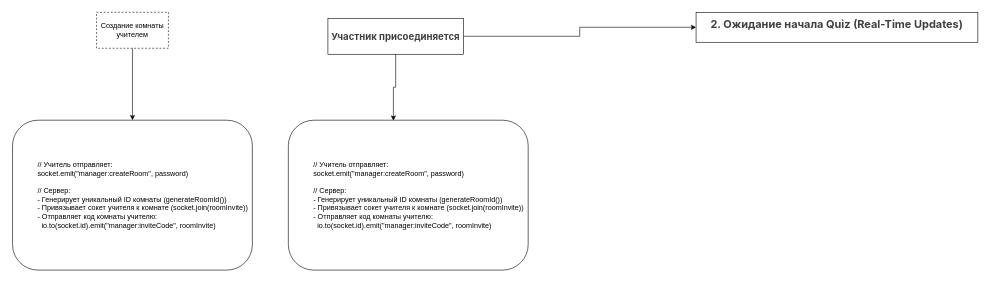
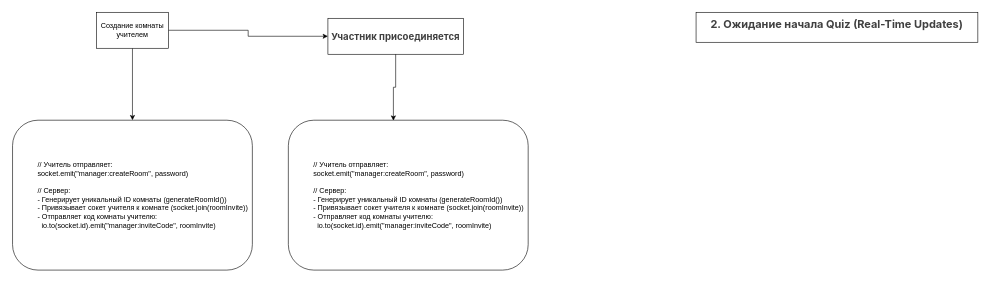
(132, 30) -> (132, 30)
none -> (247, 30)
(580, 33) -> none
